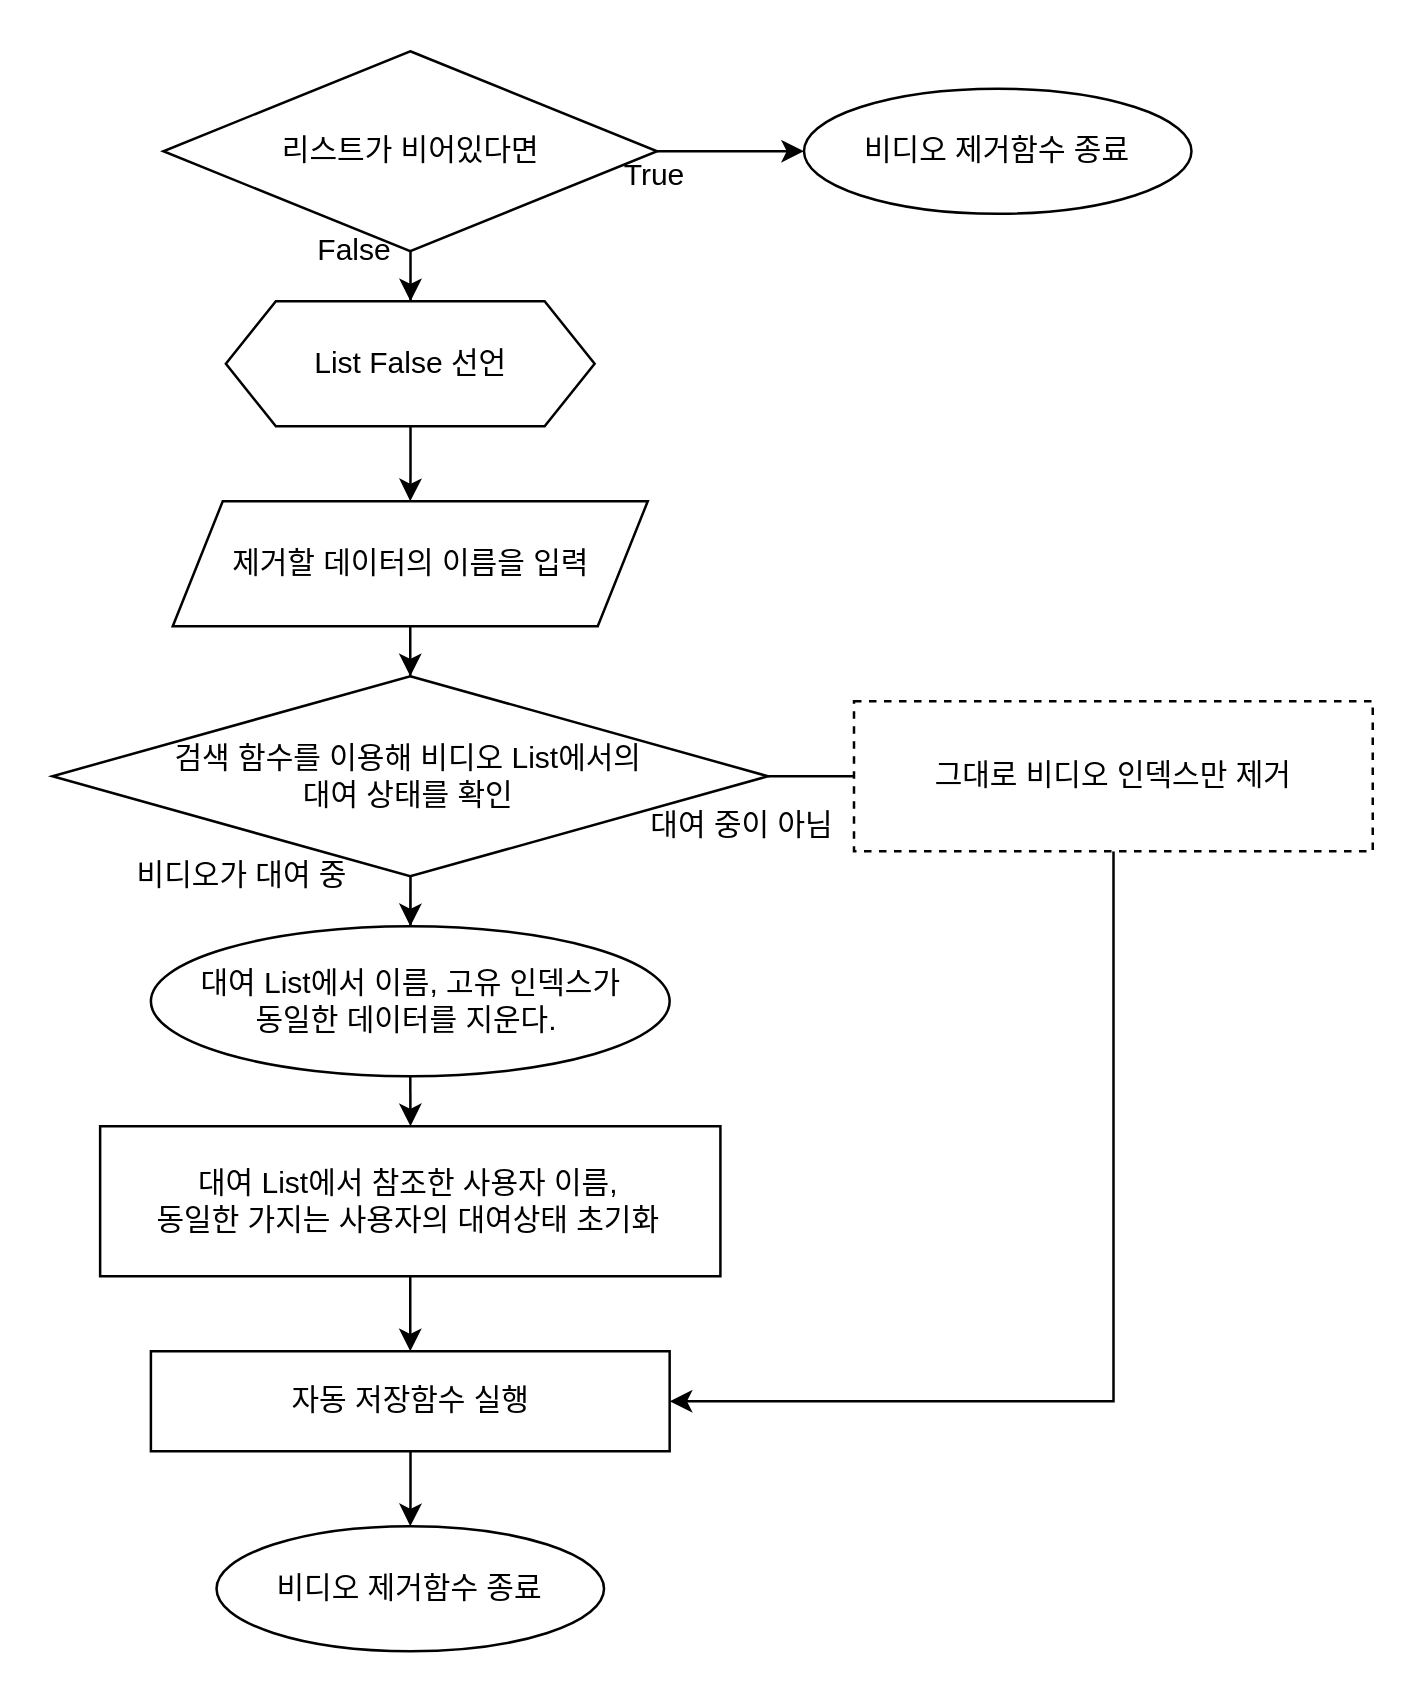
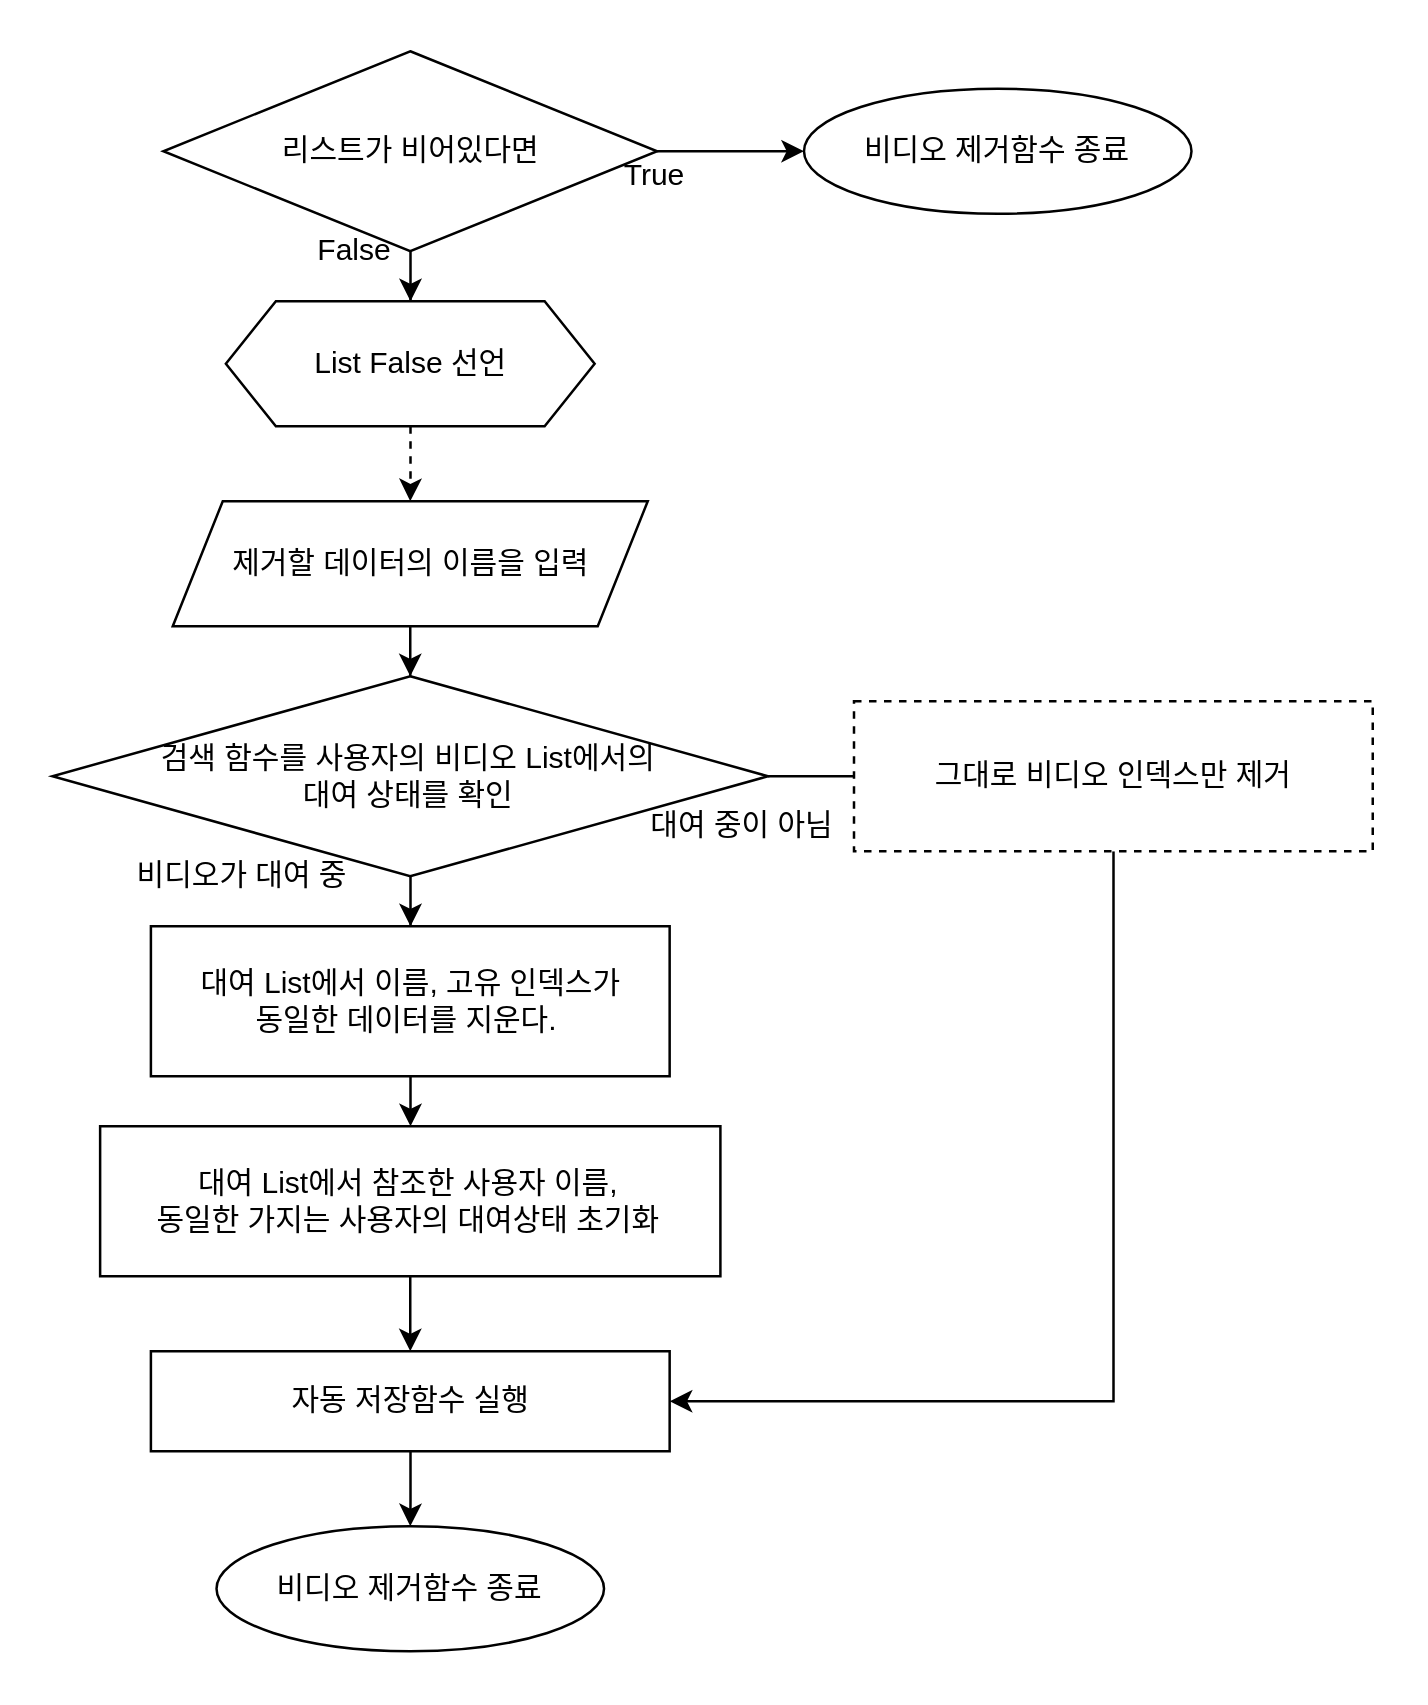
(410, 457) -> (410, 457)
(409, 776) -> (409, 776)
(410, 1001) -> (410, 1001)
